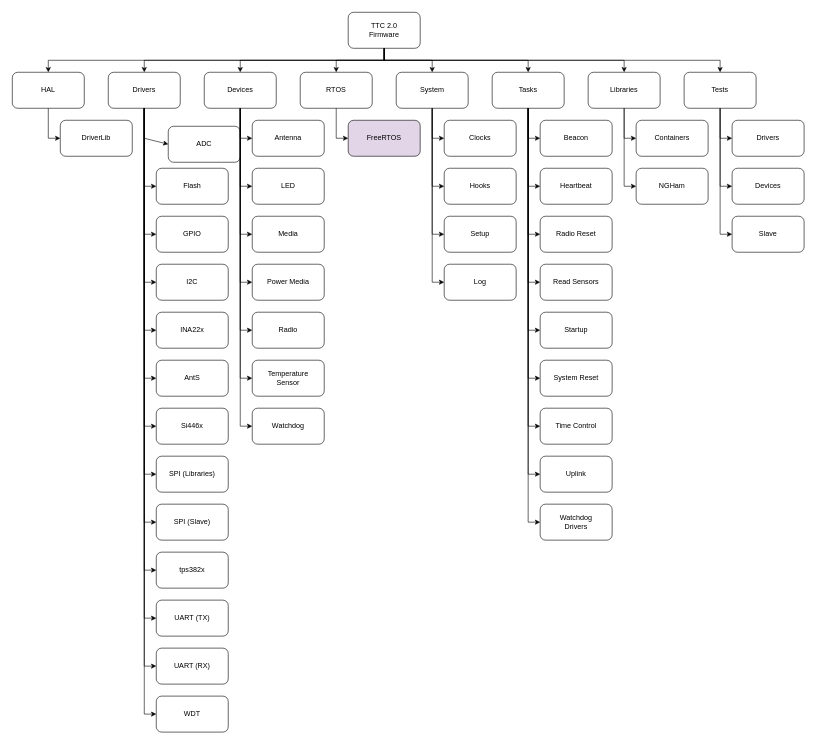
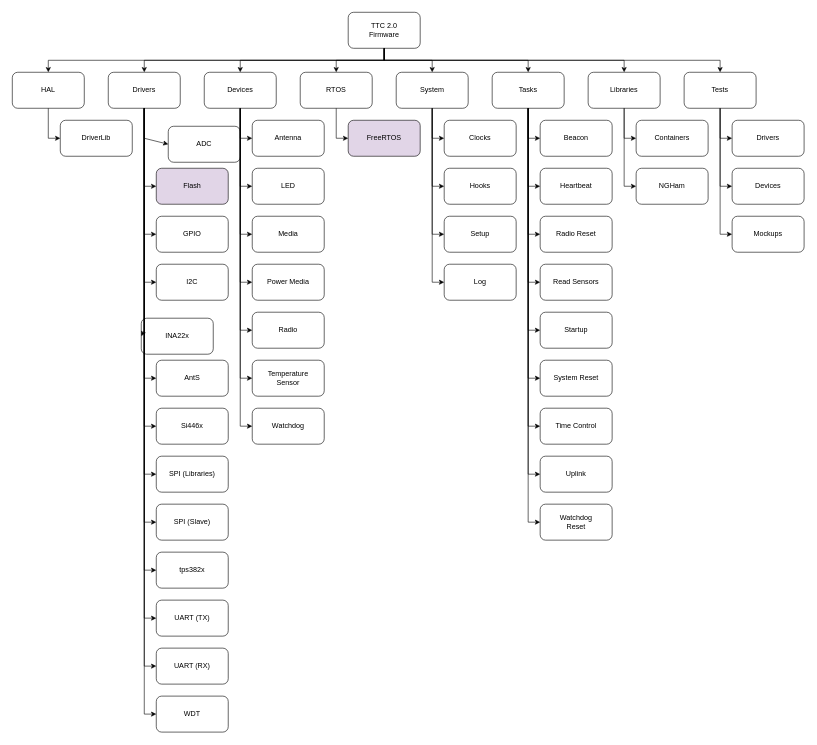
(192, 186) -> (192, 186)
(768, 234) -> (768, 234)
(192, 330) -> (177, 336)
(576, 522) -> (576, 522)
